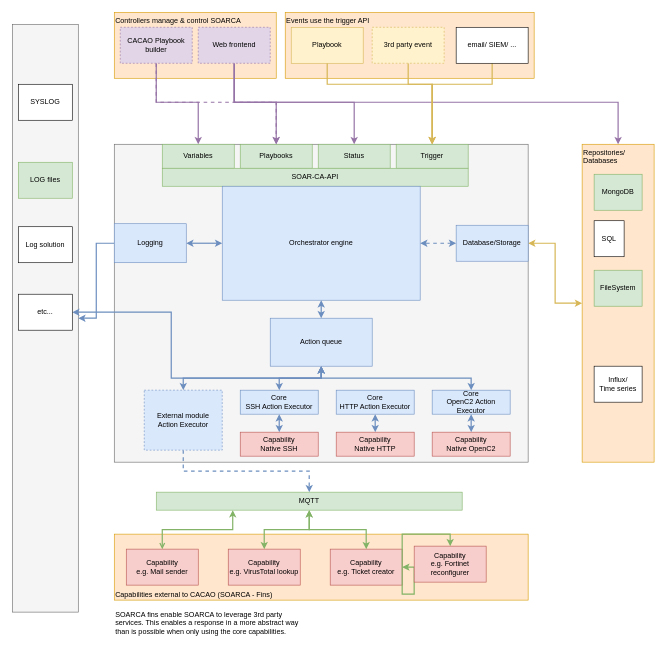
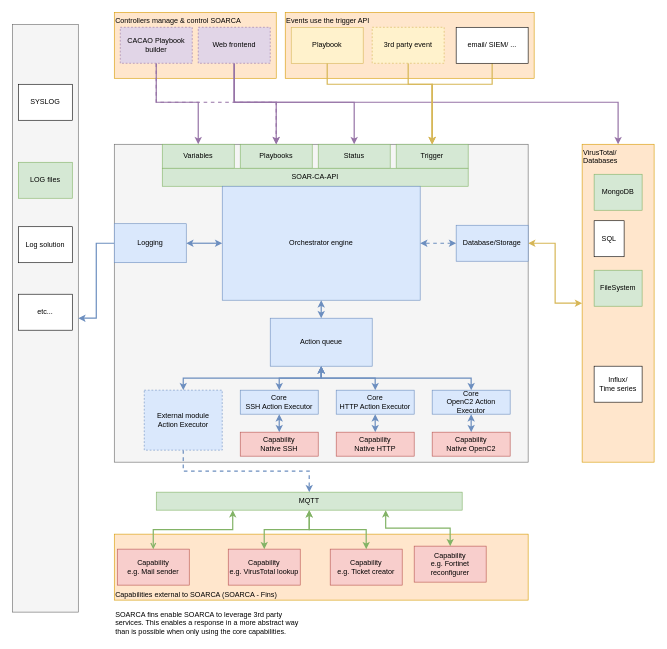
(608, 157) -> (604, 157)
(162, 312) -> (375, 382)
(402, 551) -> (416, 528)
(162, 567) -> (153, 567)
(197, 594) -> (199, 594)
